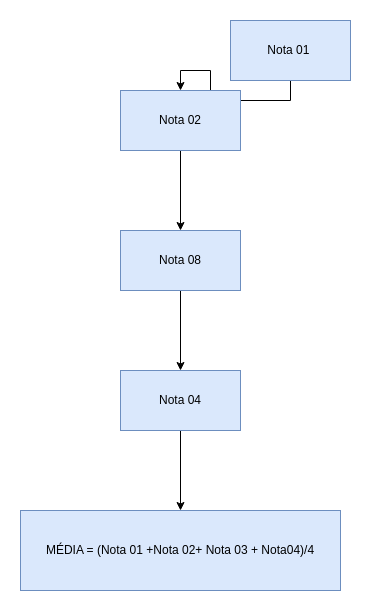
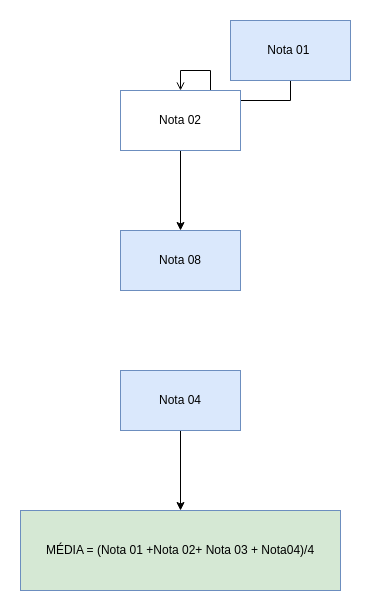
(181, 82) -> (181, 84)
(181, 121) -> (181, 121)
(181, 327) -> none
(181, 551) -> (181, 551)
